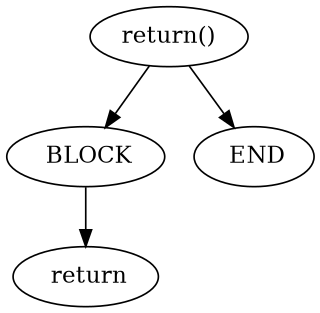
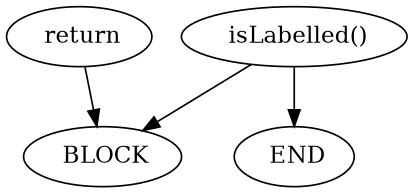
(169, 37) -> (294, 37)
(86, 208) -> (89, 88)
